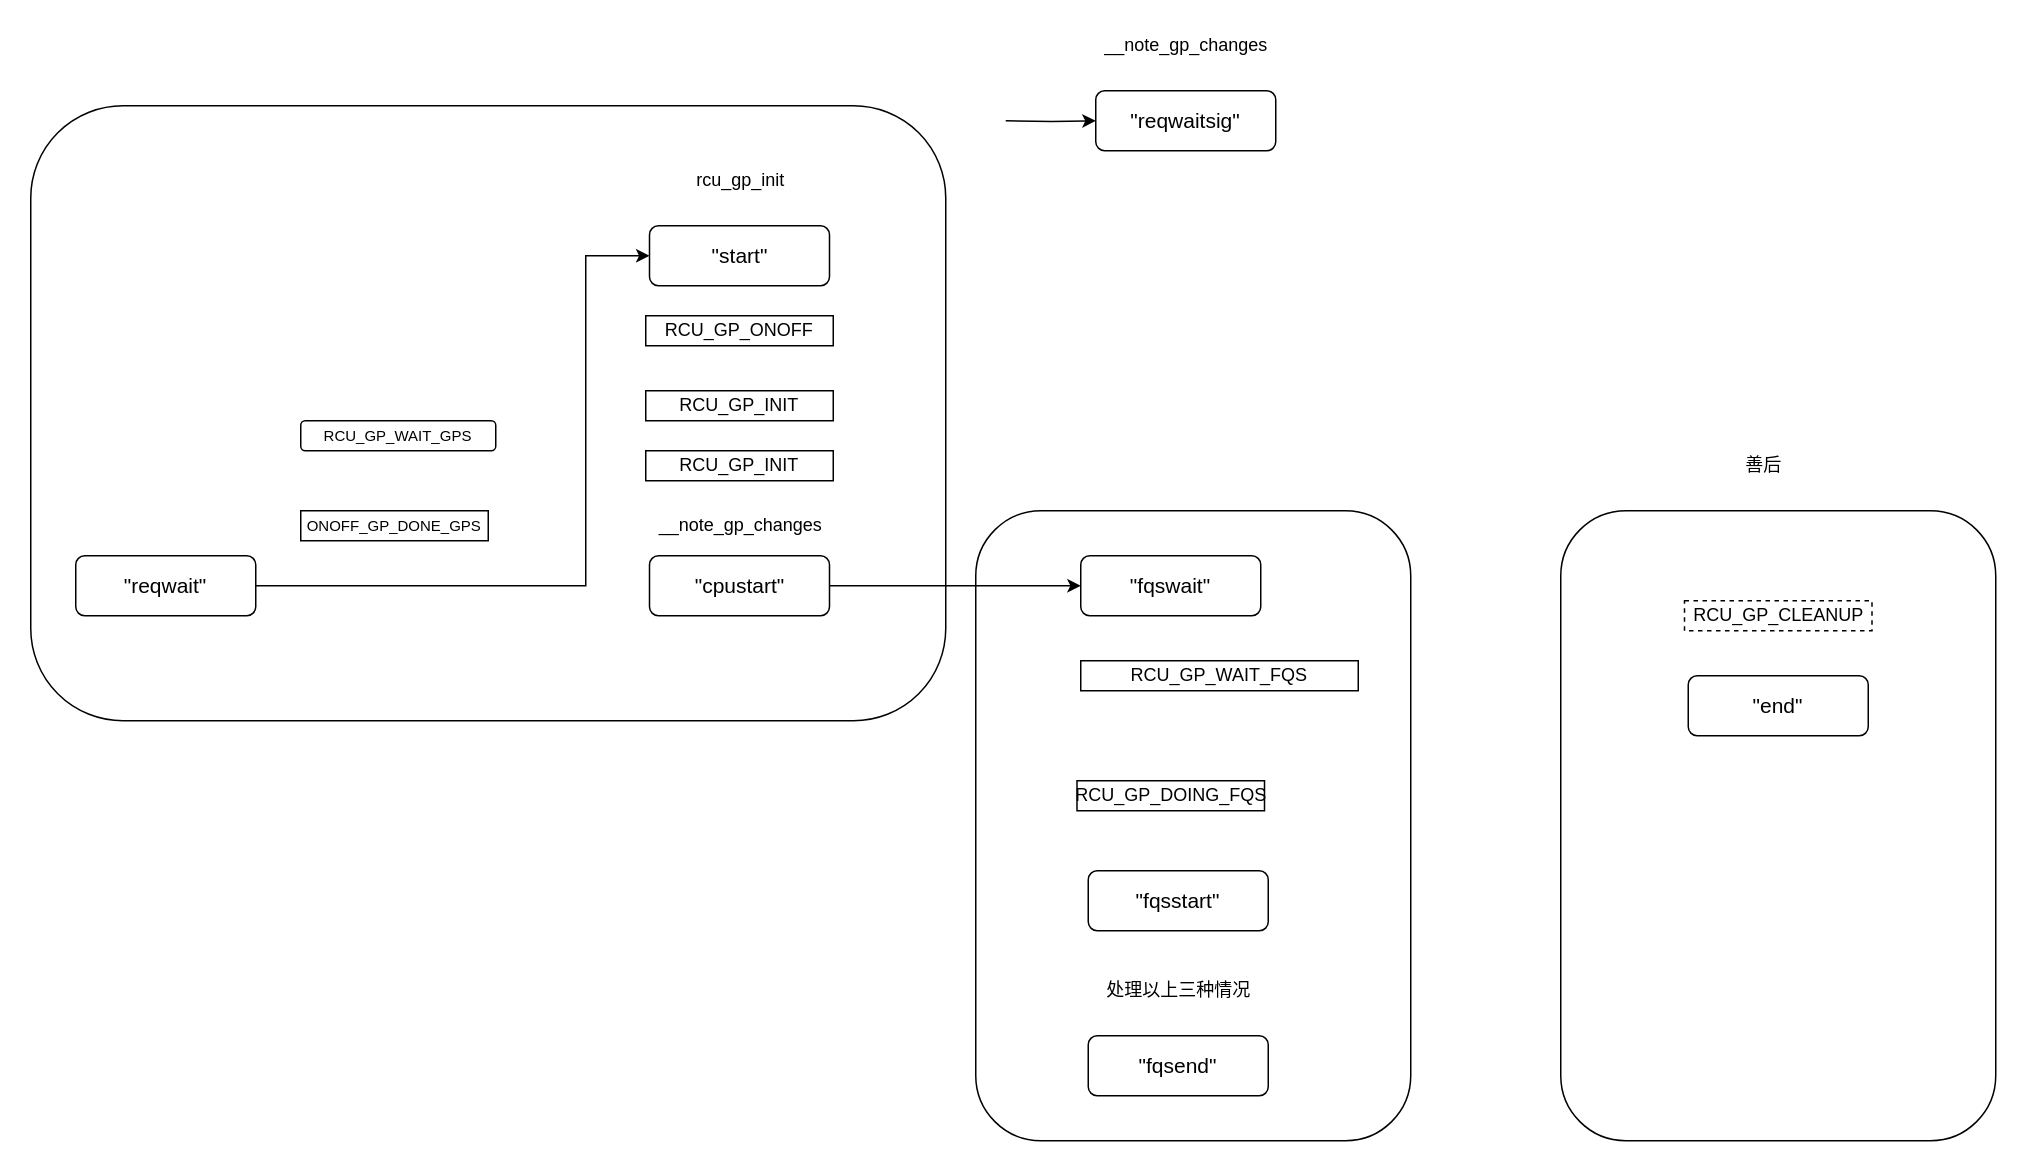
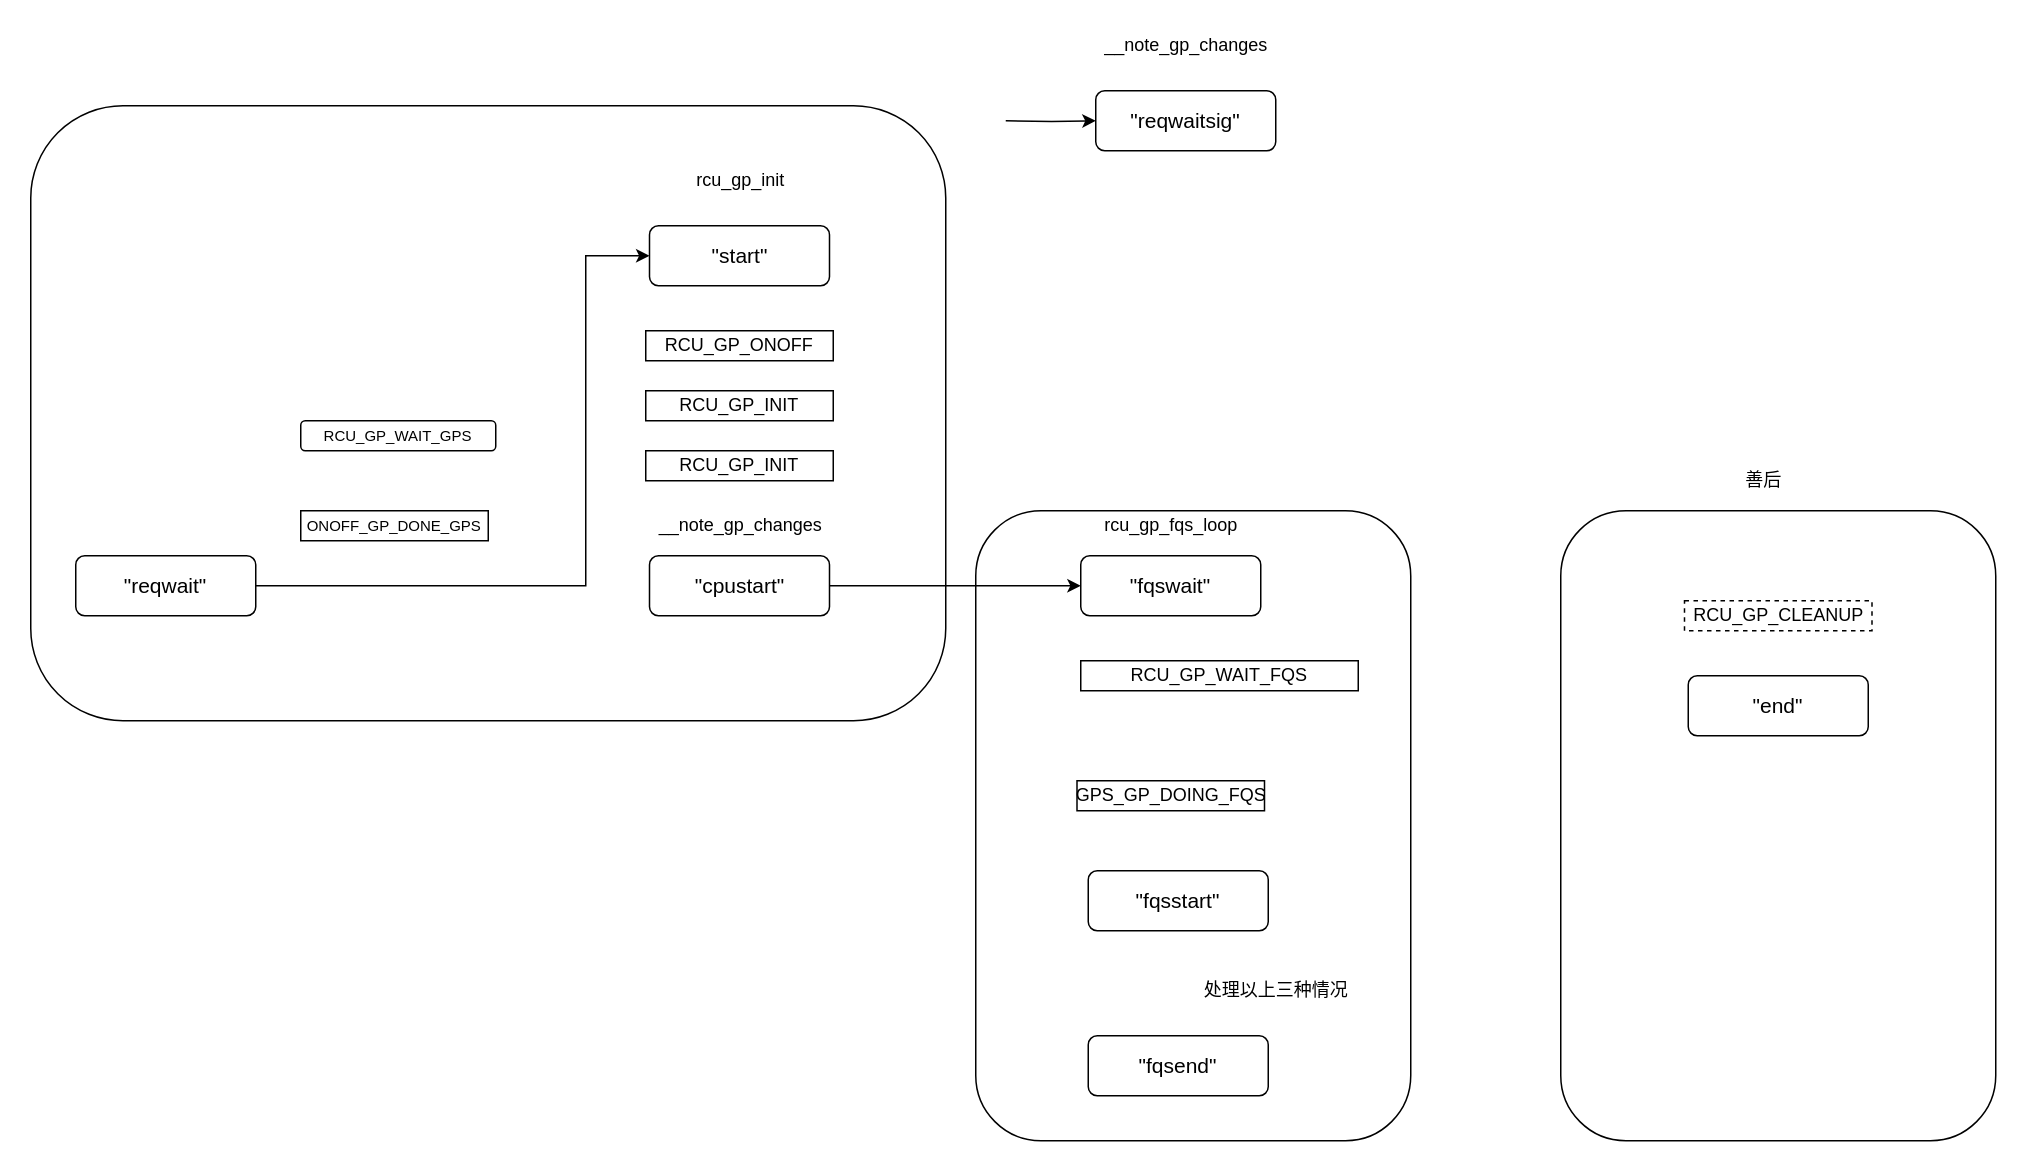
(740, 331) -> (740, 346)
(1763, 466) -> (1763, 481)
none -> (1171, 526)
(1172, 796) -> (1172, 796)
(1178, 991) -> (1276, 991)
